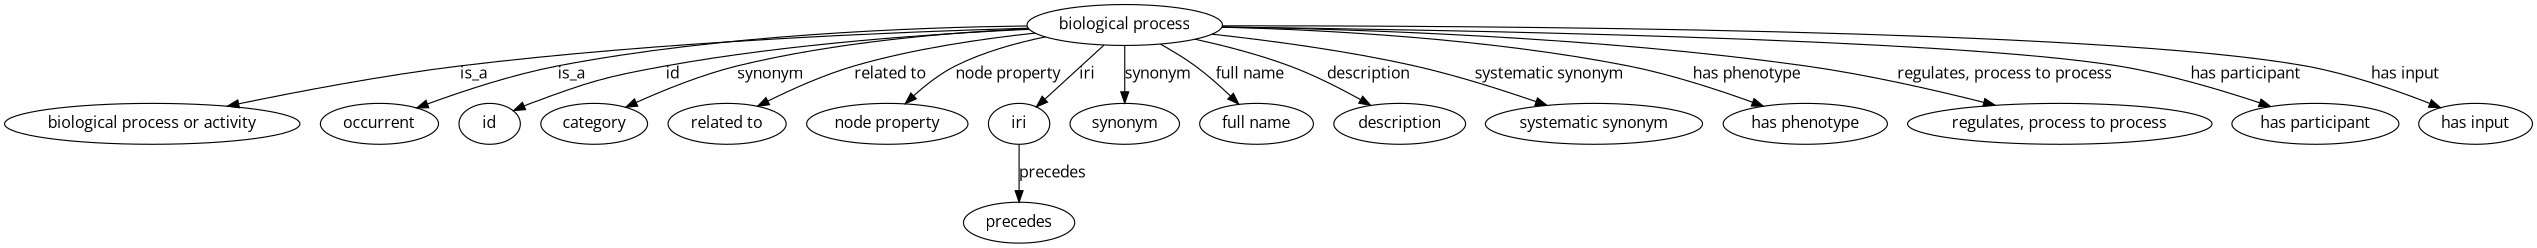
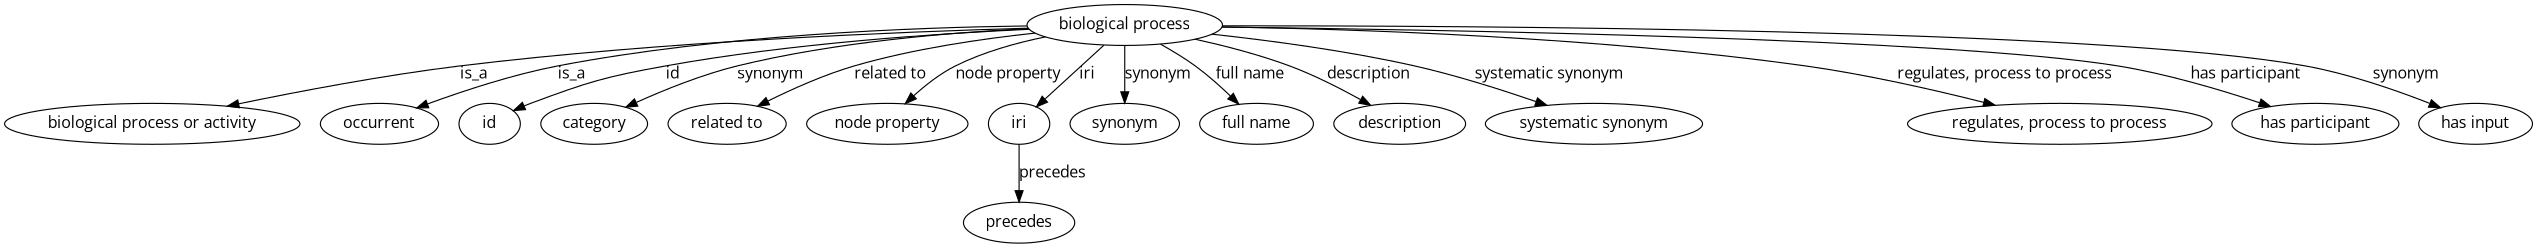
(2406, 74) -> (2406, 74)
(1805, 124) -> none
